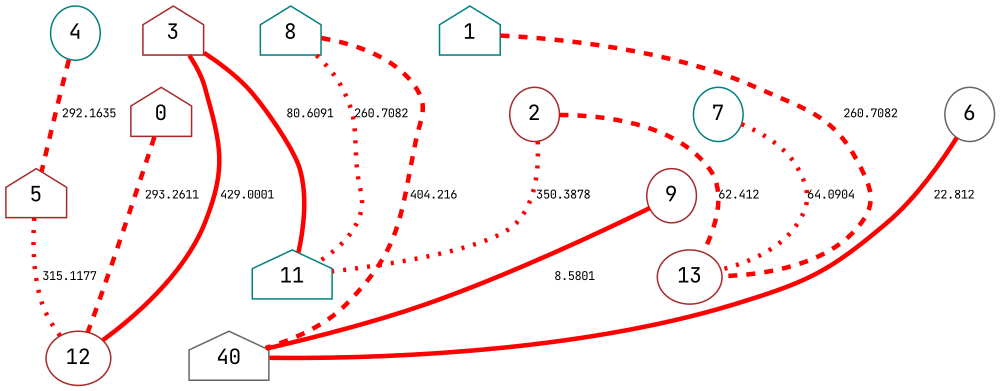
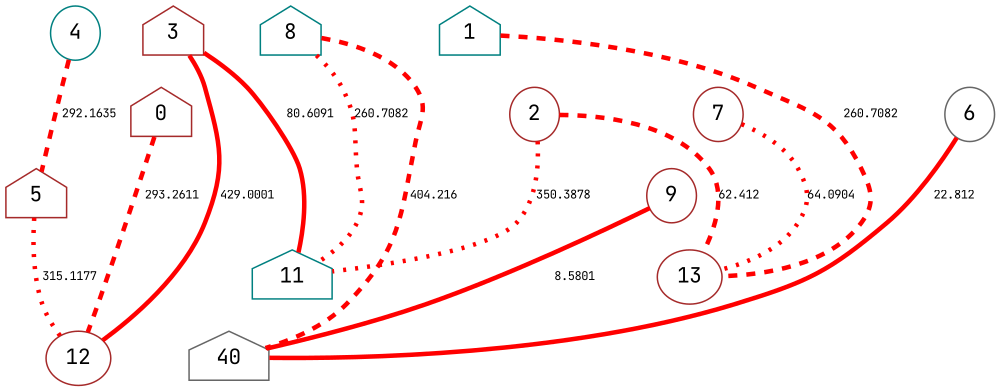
(718, 114) -> (718, 114)
